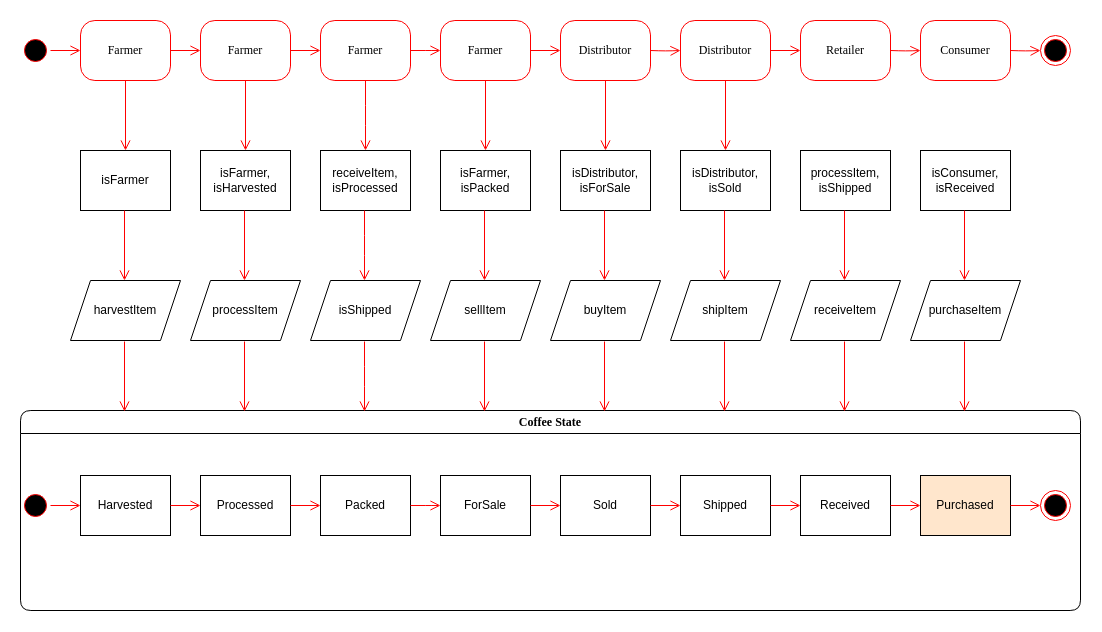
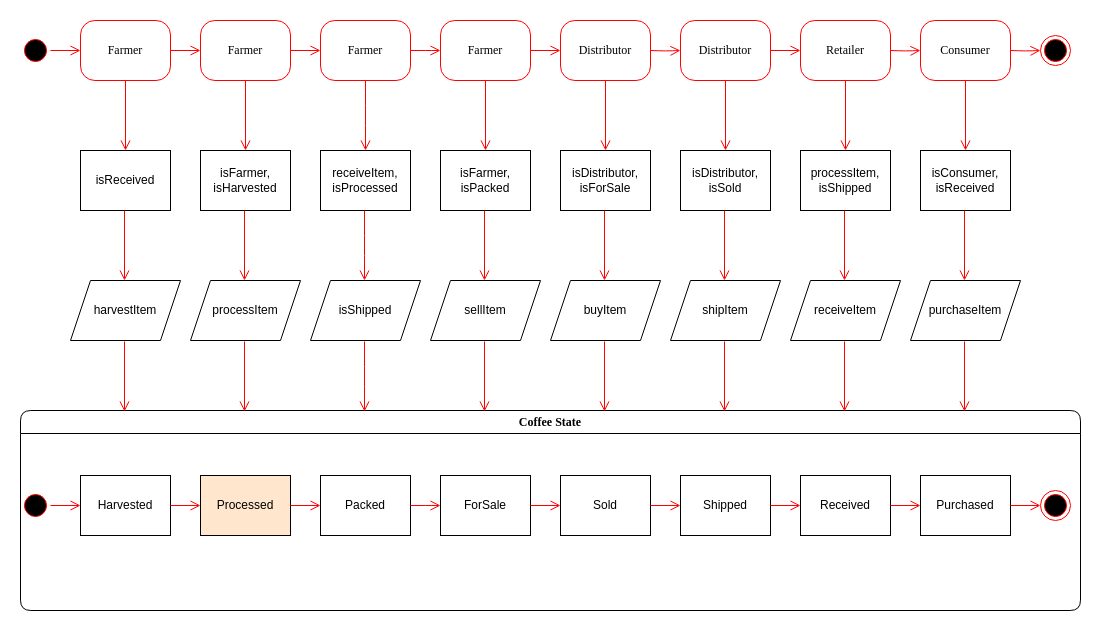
none -> (846, 114)
none -> (966, 114)
(126, 181) -> (126, 181)
(246, 506) -> (246, 506)
(966, 506) -> (966, 506)
